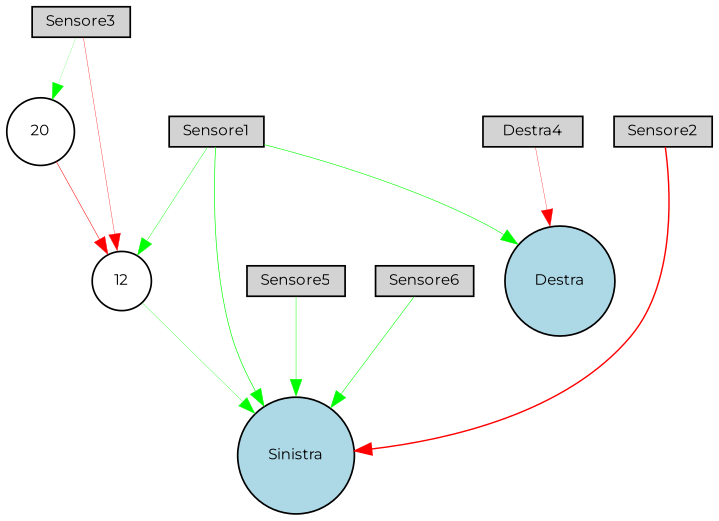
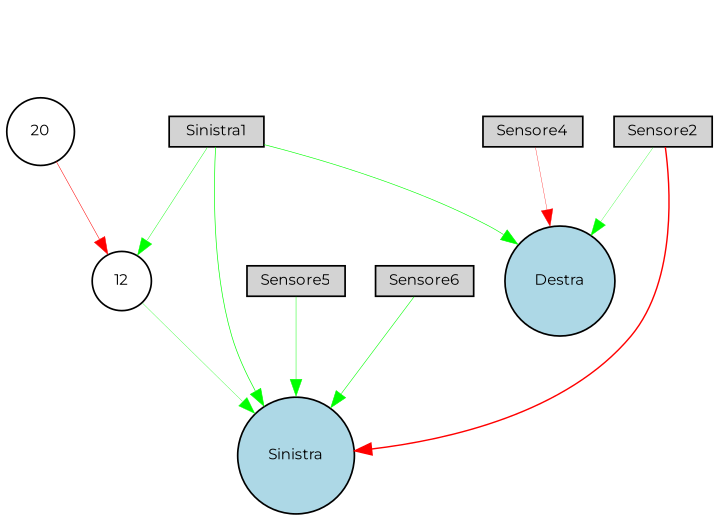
(81, 22) -> none
(217, 132) -> (217, 132)
(533, 132) -> (533, 132)
none -> (627, 184)
